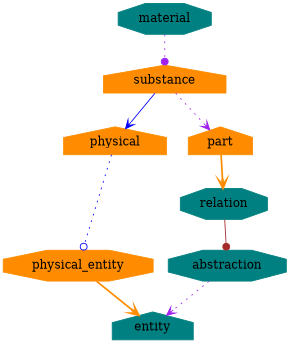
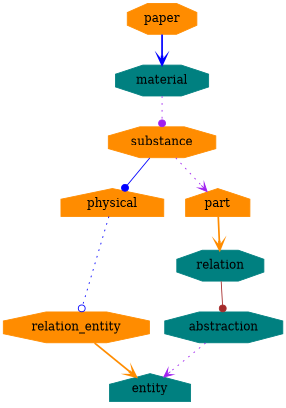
none -> (162, 19)
(165, 81) -> (162, 142)
(143, 108) -> (139, 171)
(78, 266) -> (76, 327)
